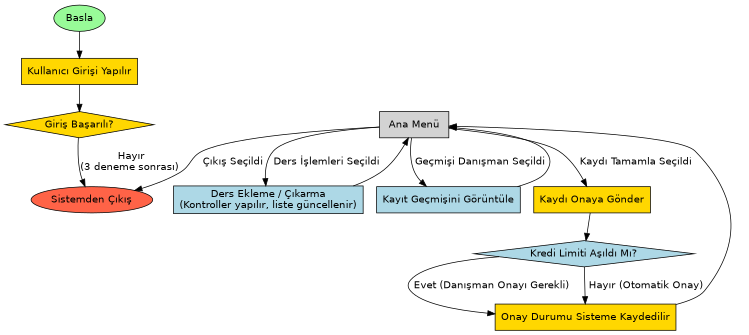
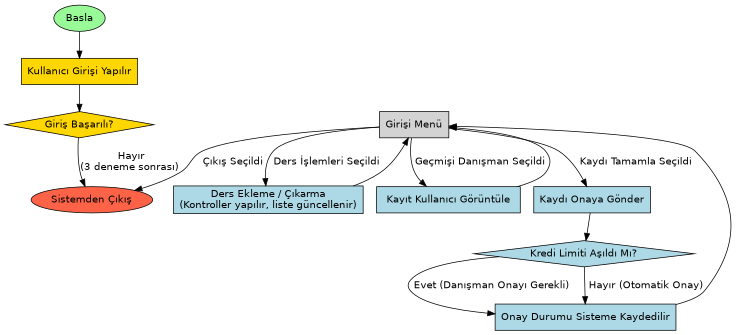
(414, 125) -> (414, 125)
(448, 200) -> (448, 200)
(592, 200) -> (592, 200)
(586, 317) -> (586, 317)
